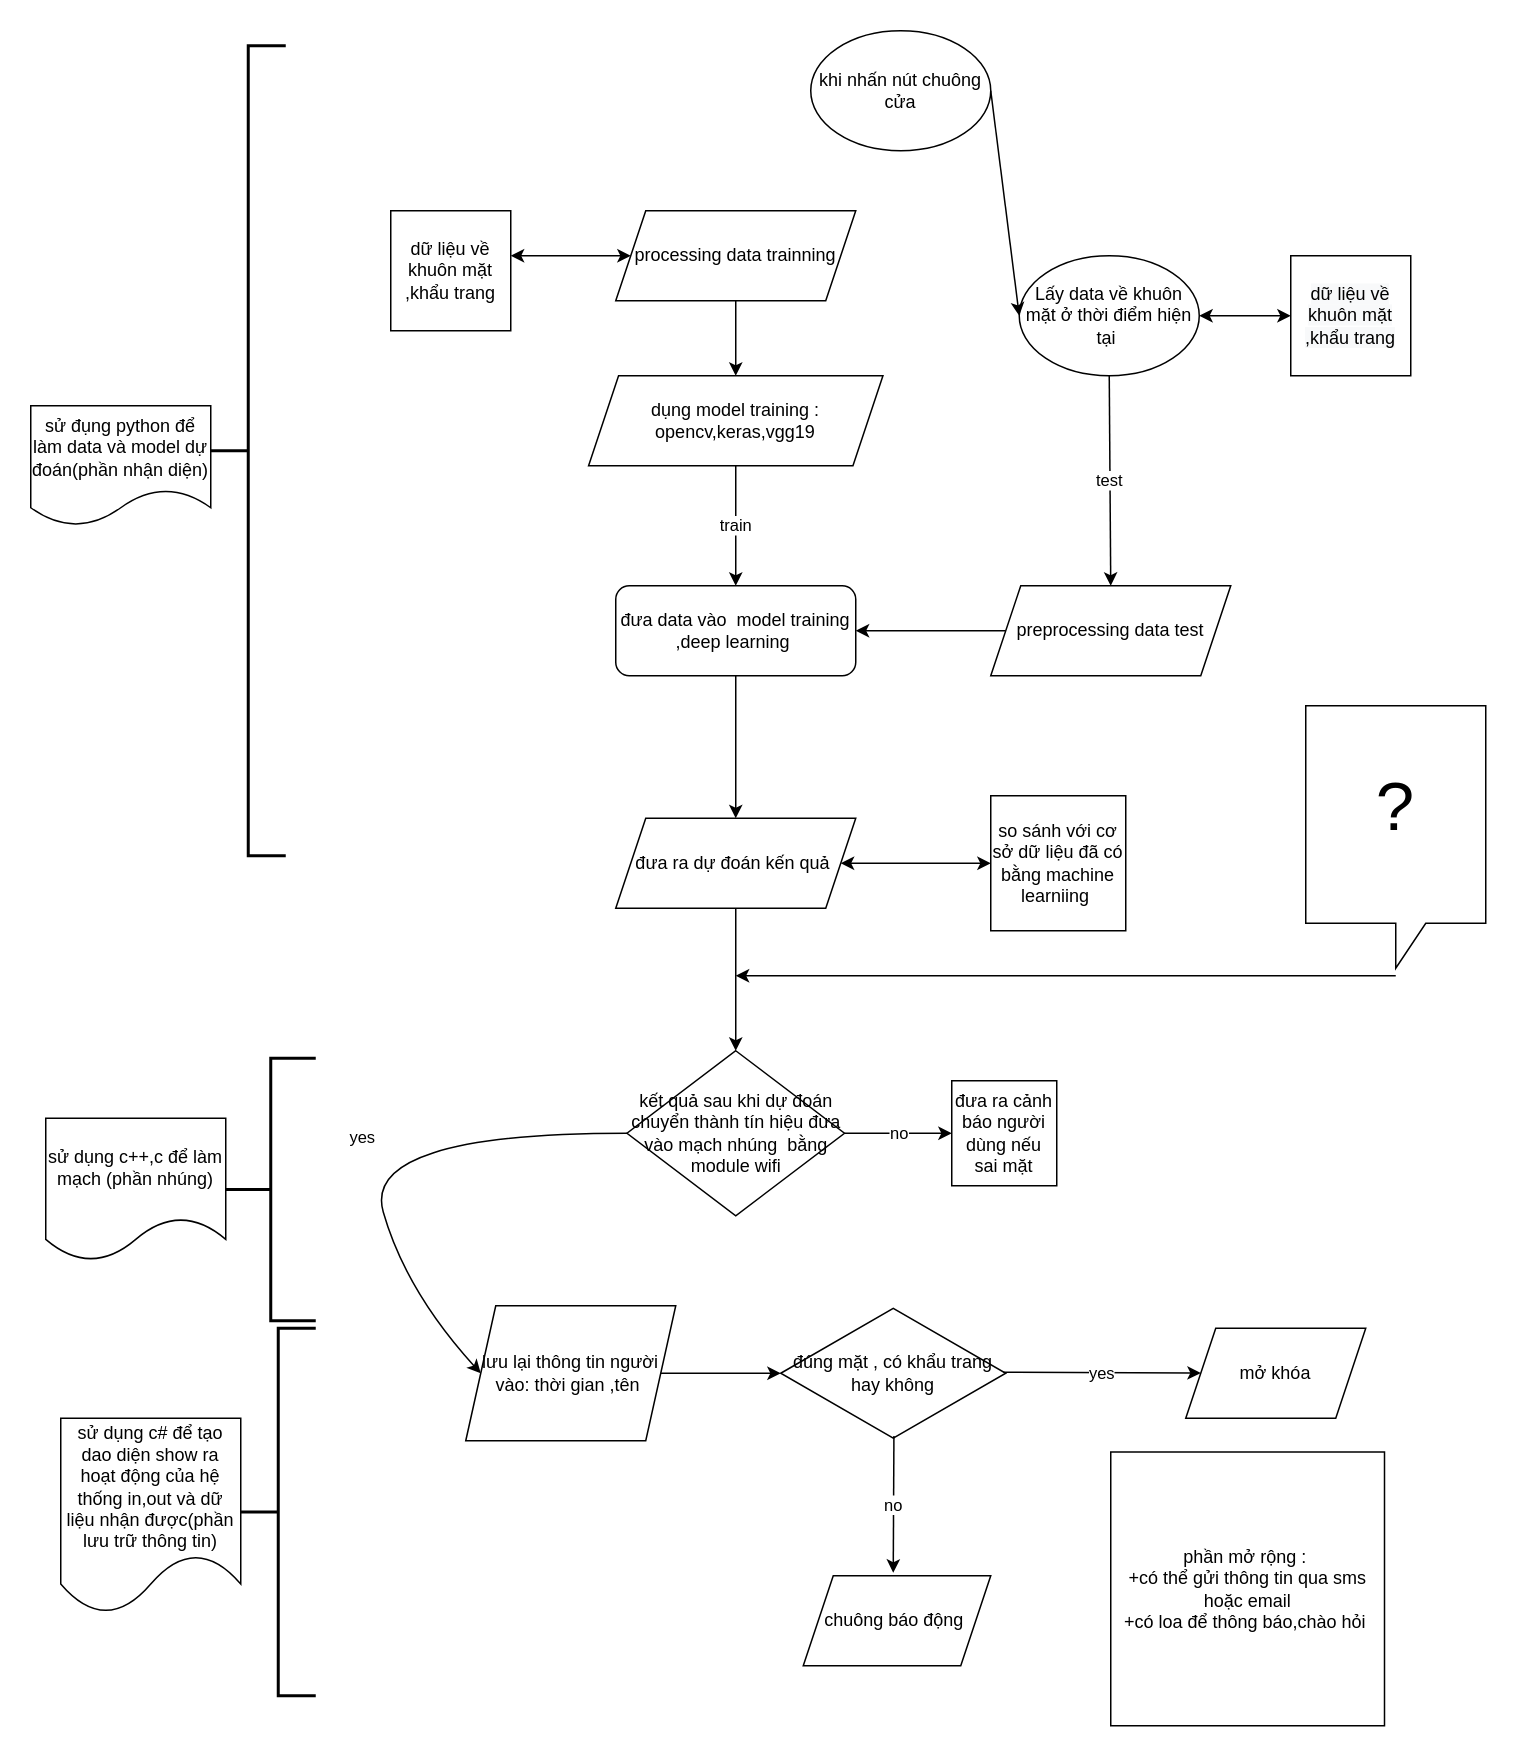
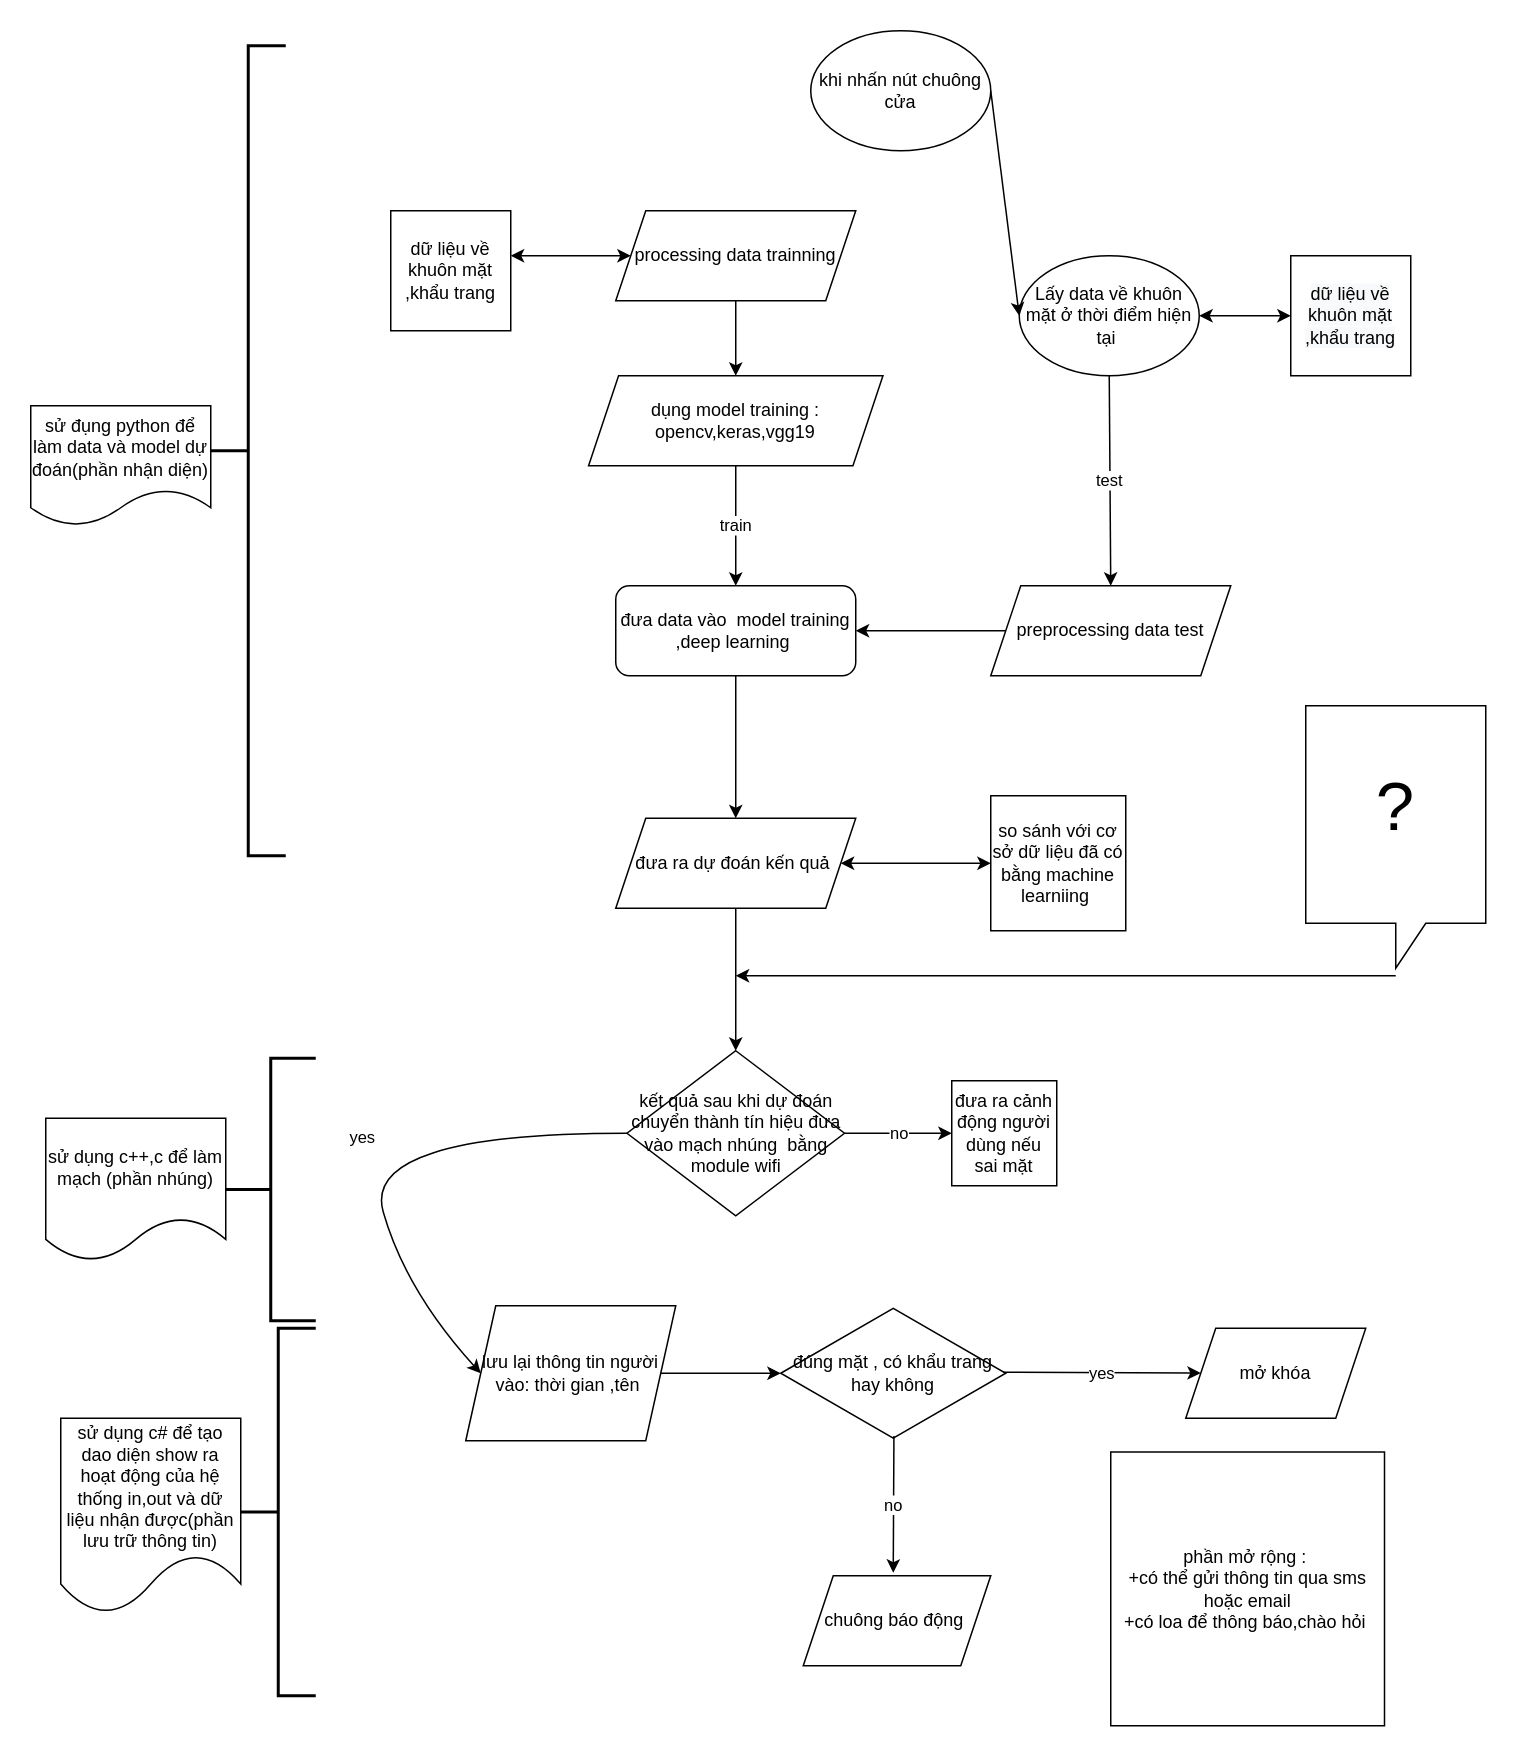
(1004, 1133) -> (1004, 1133)
